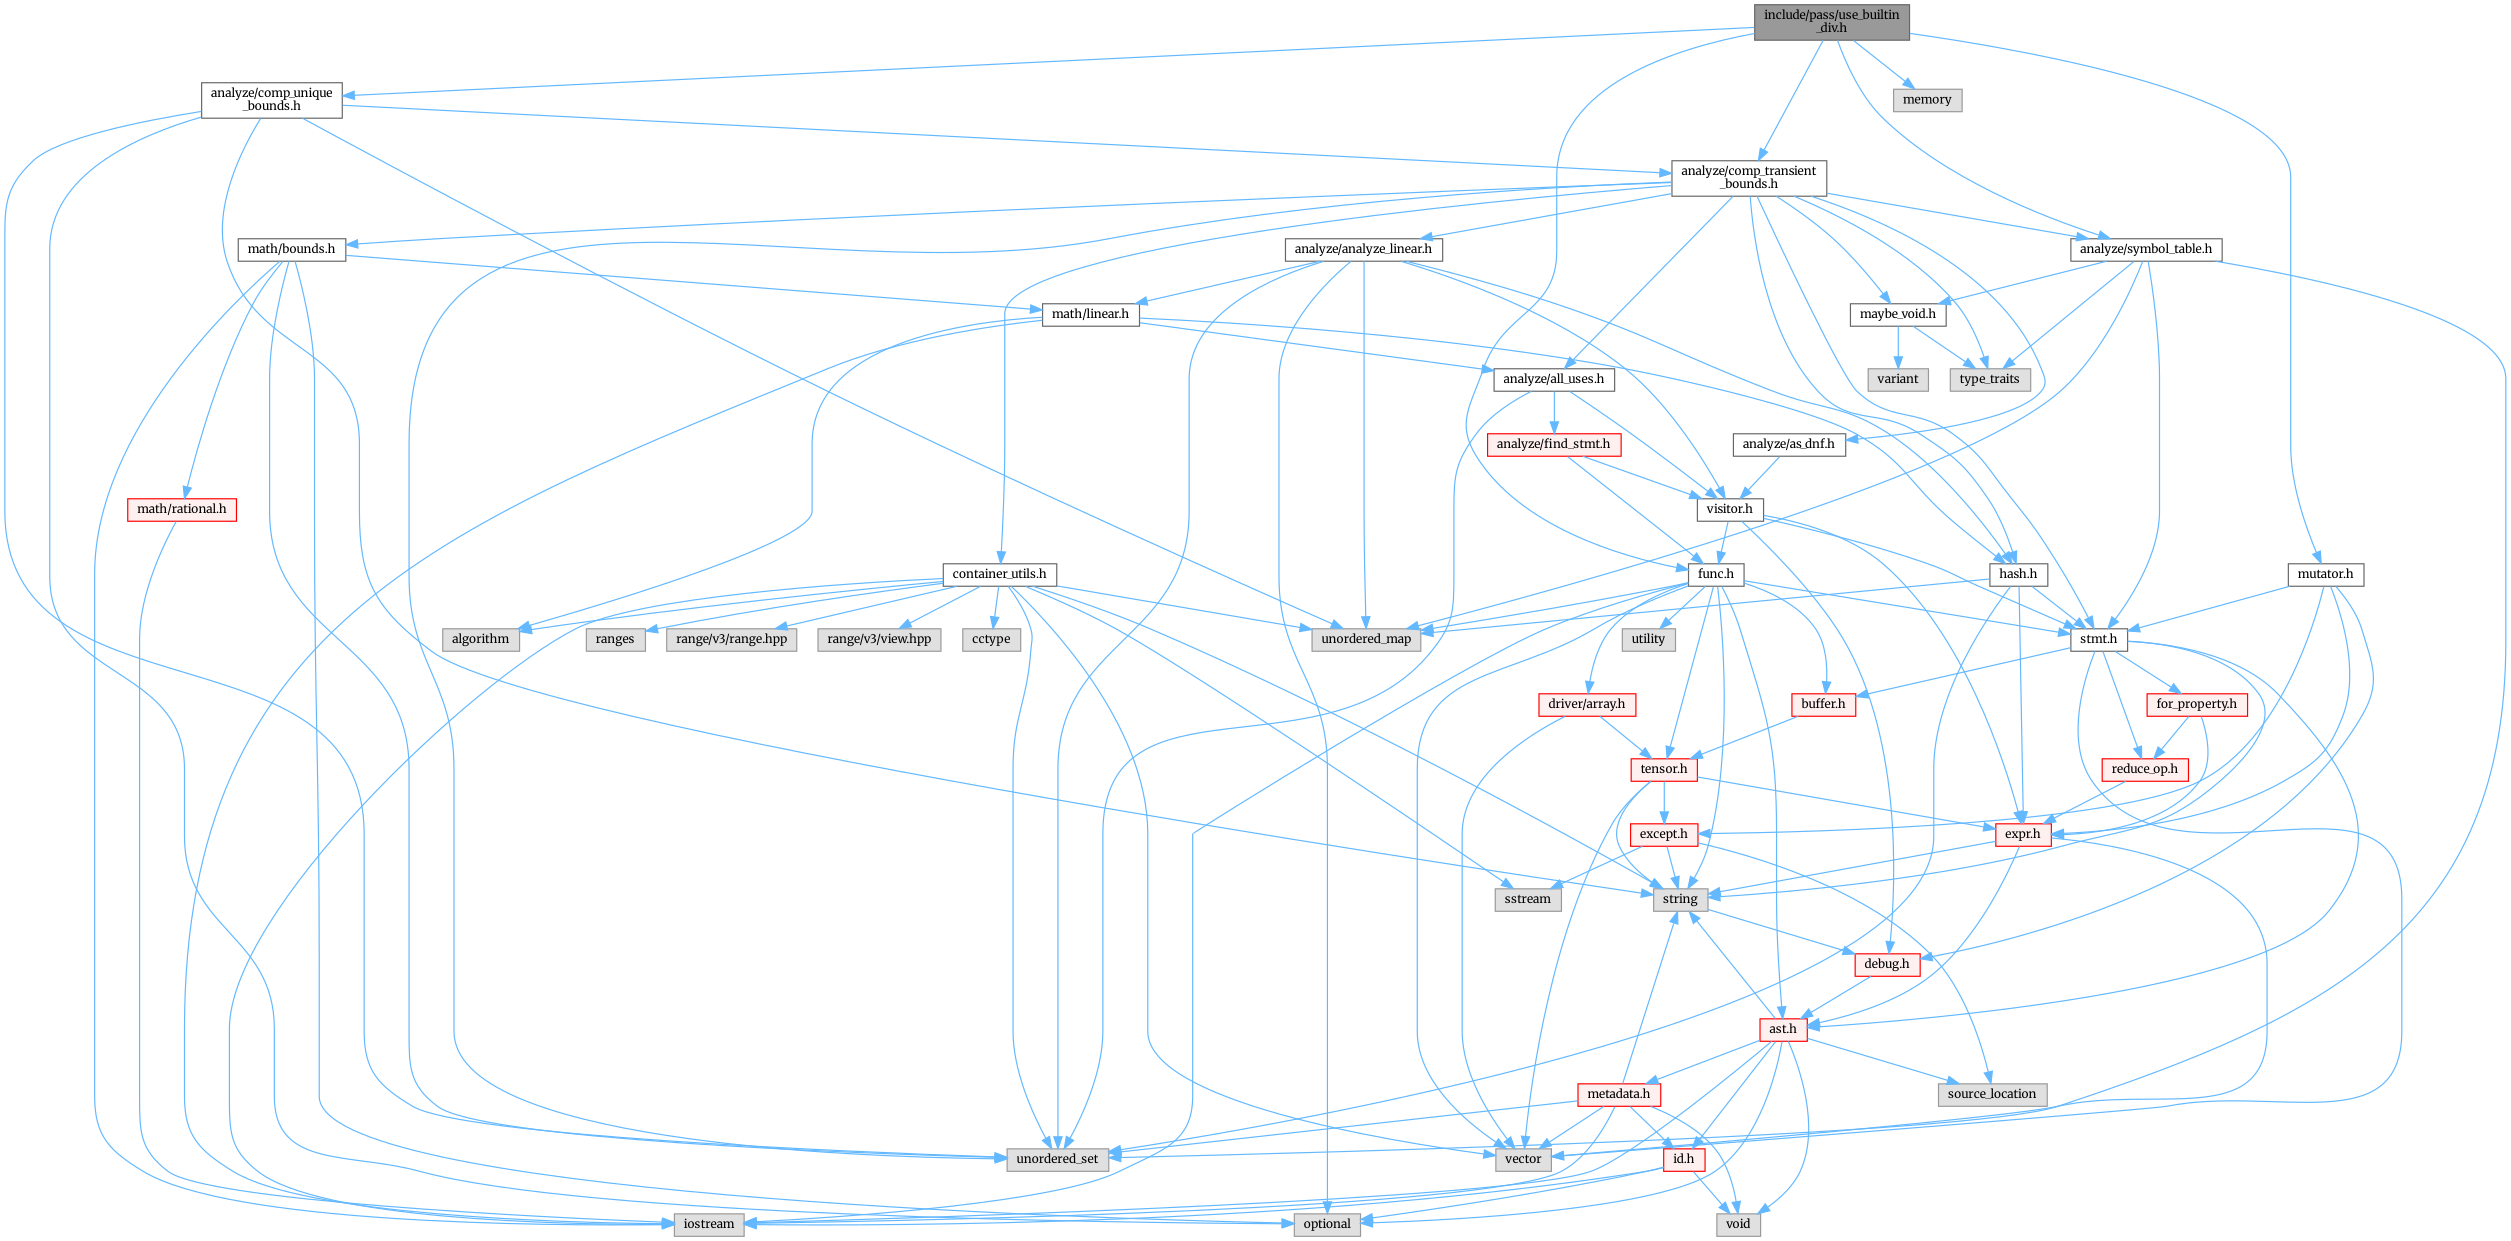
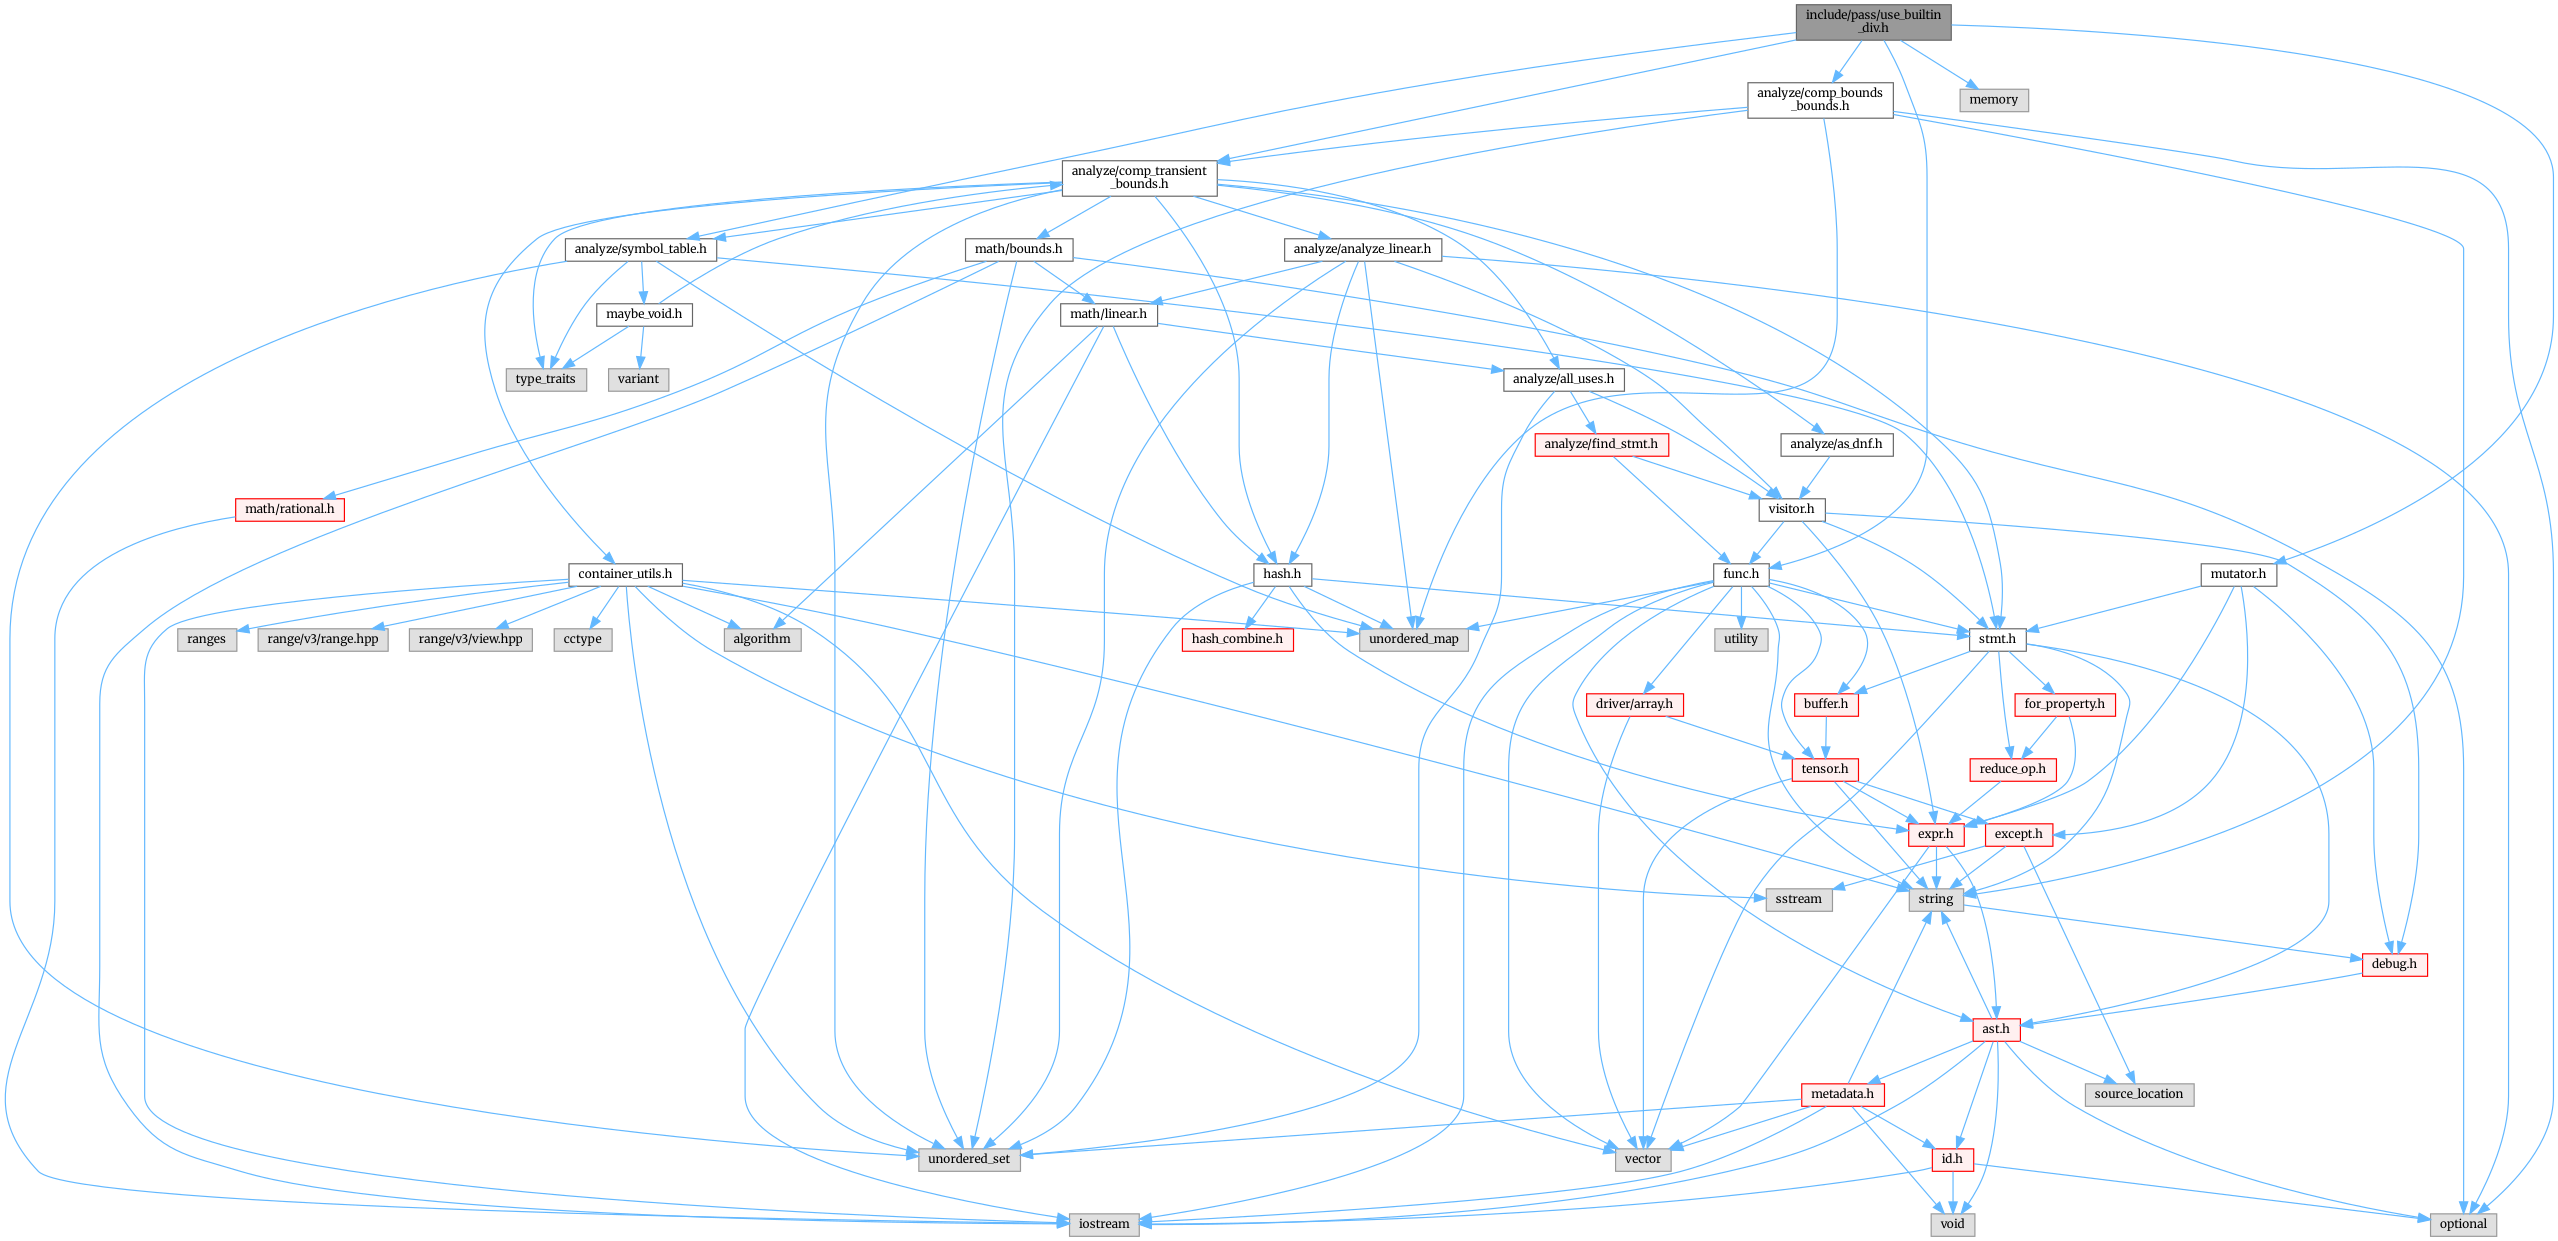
(272, 100) -> (1821, 100)
(1835, 240) -> (786, 236)
none -> (1238, 640)
